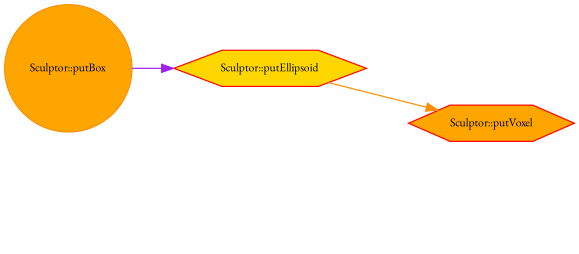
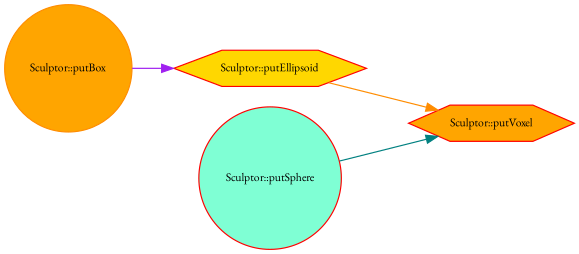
none -> (270, 178)
